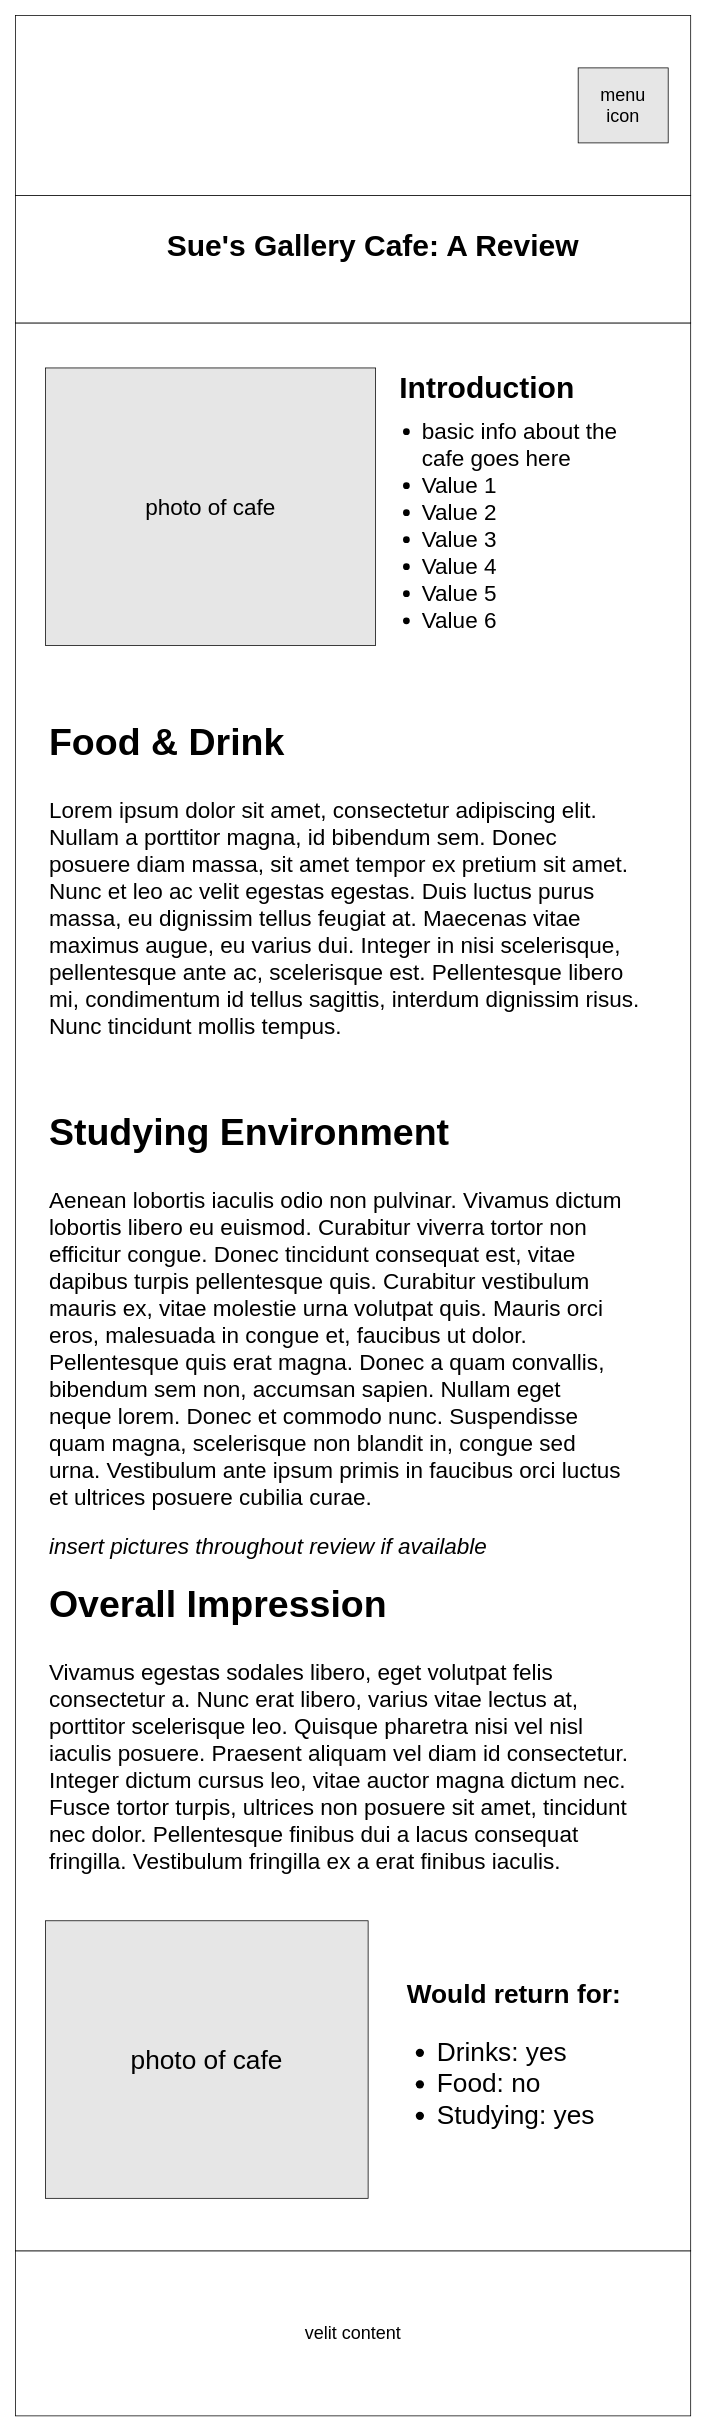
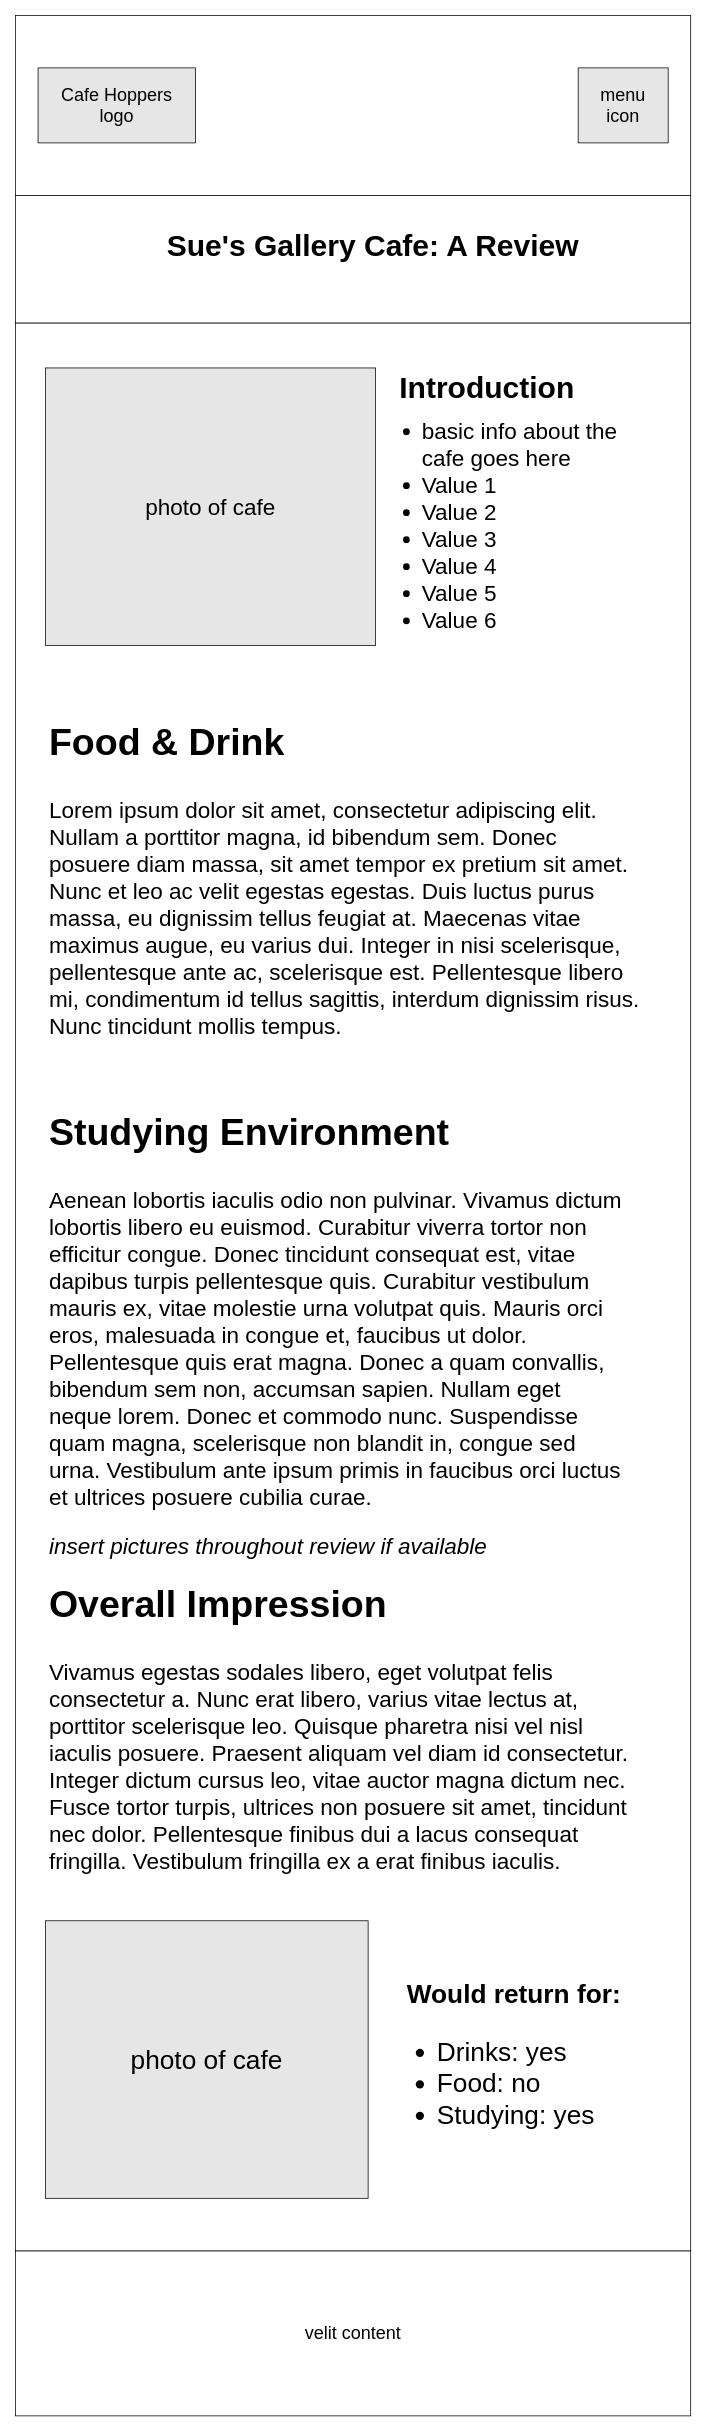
none -> (117, 105)
